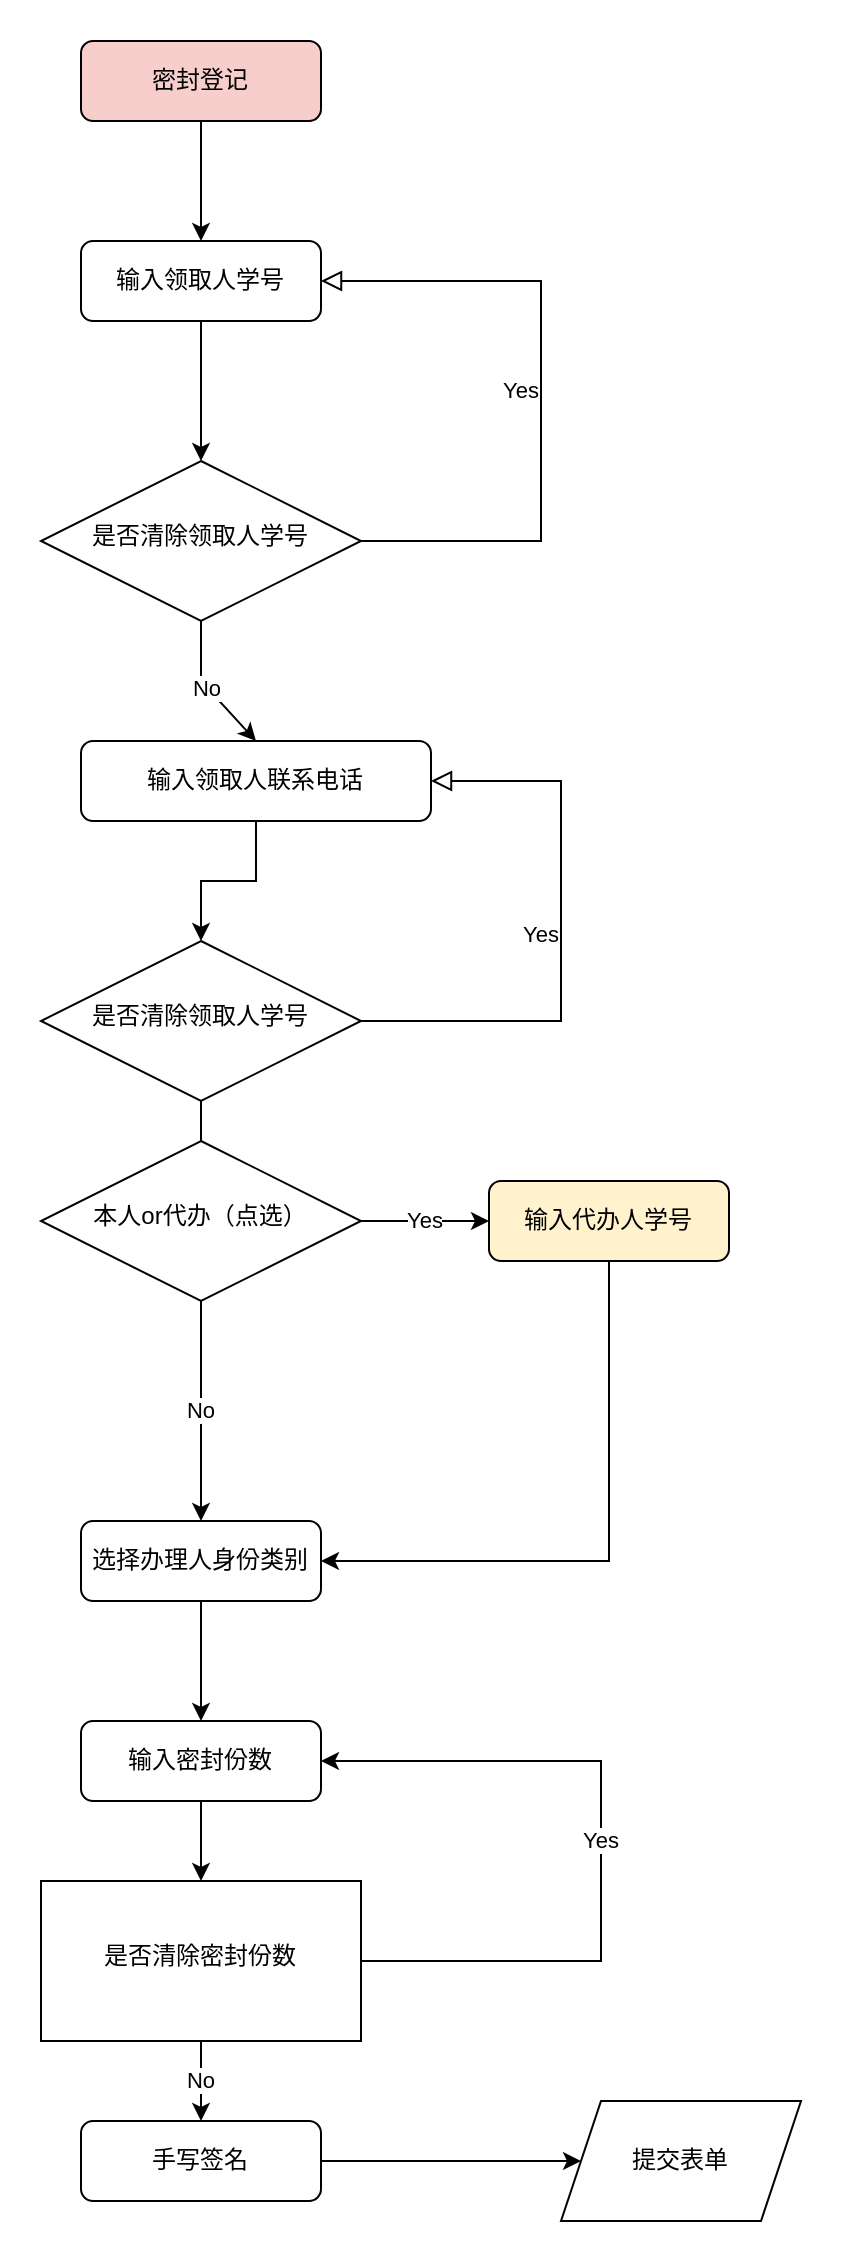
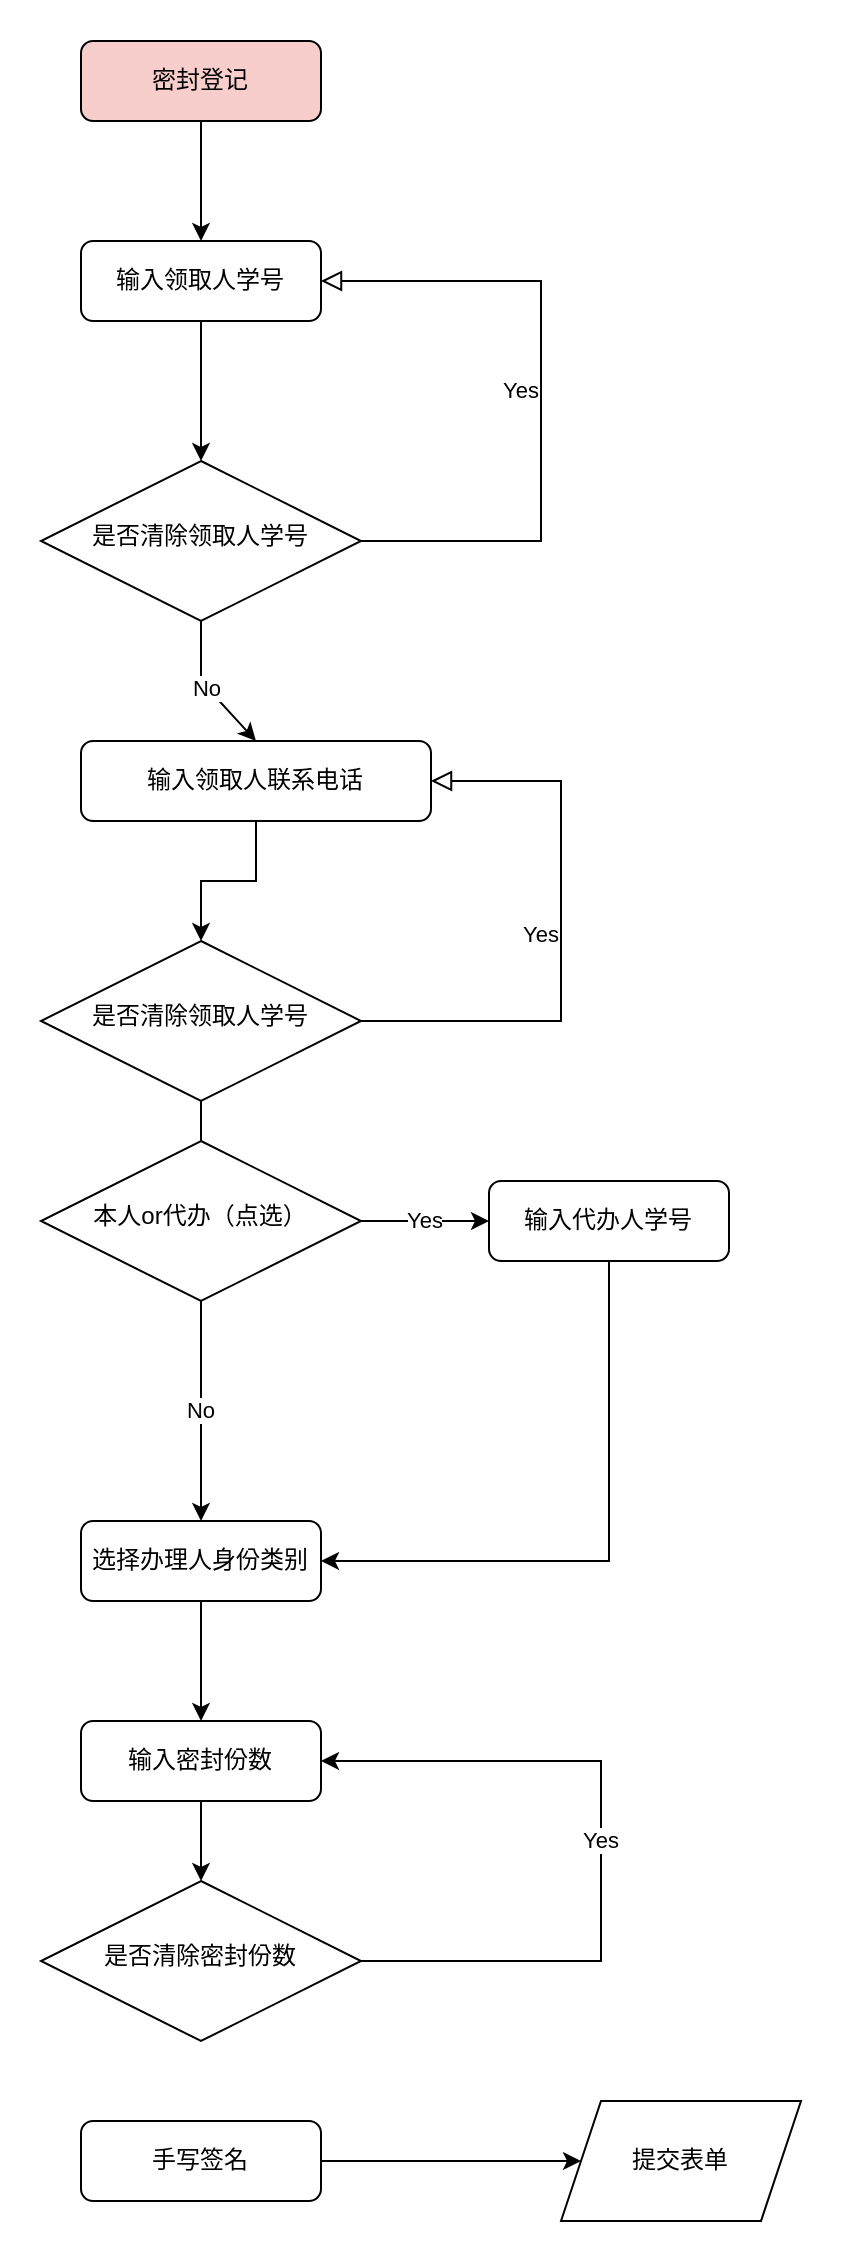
(609, 1221) -> (609, 1221)
(201, 1961) -> (201, 1961)
(201, 2074) -> none
